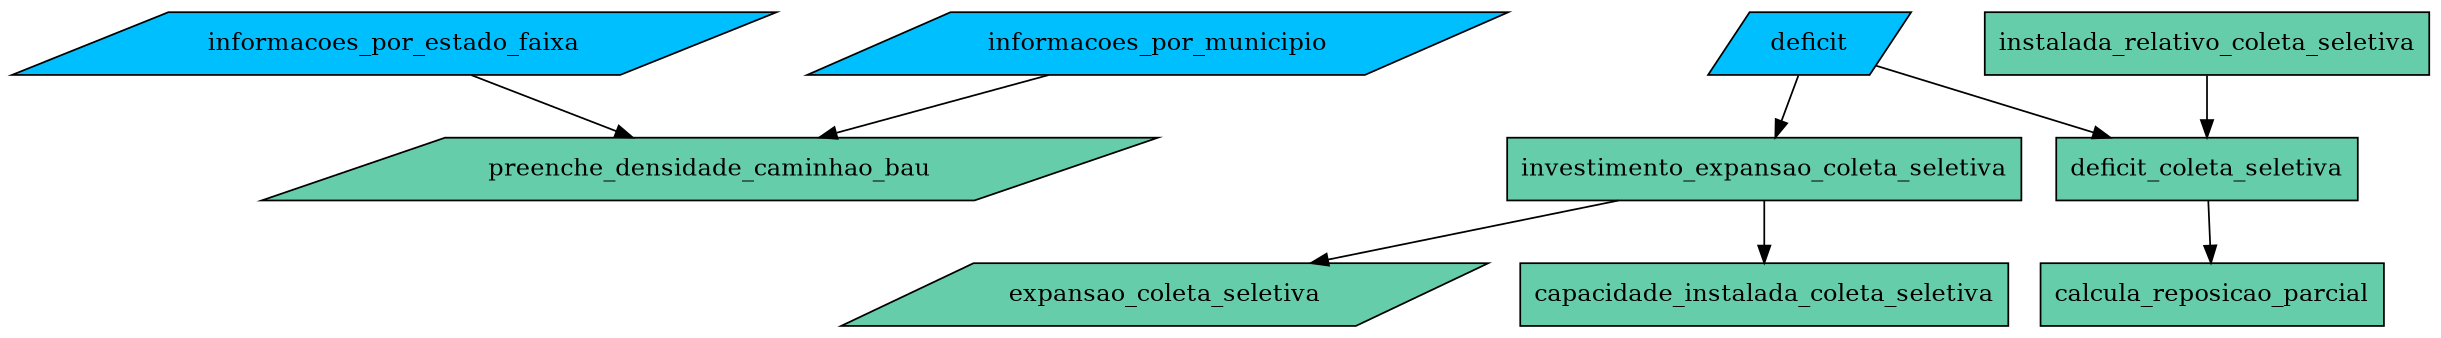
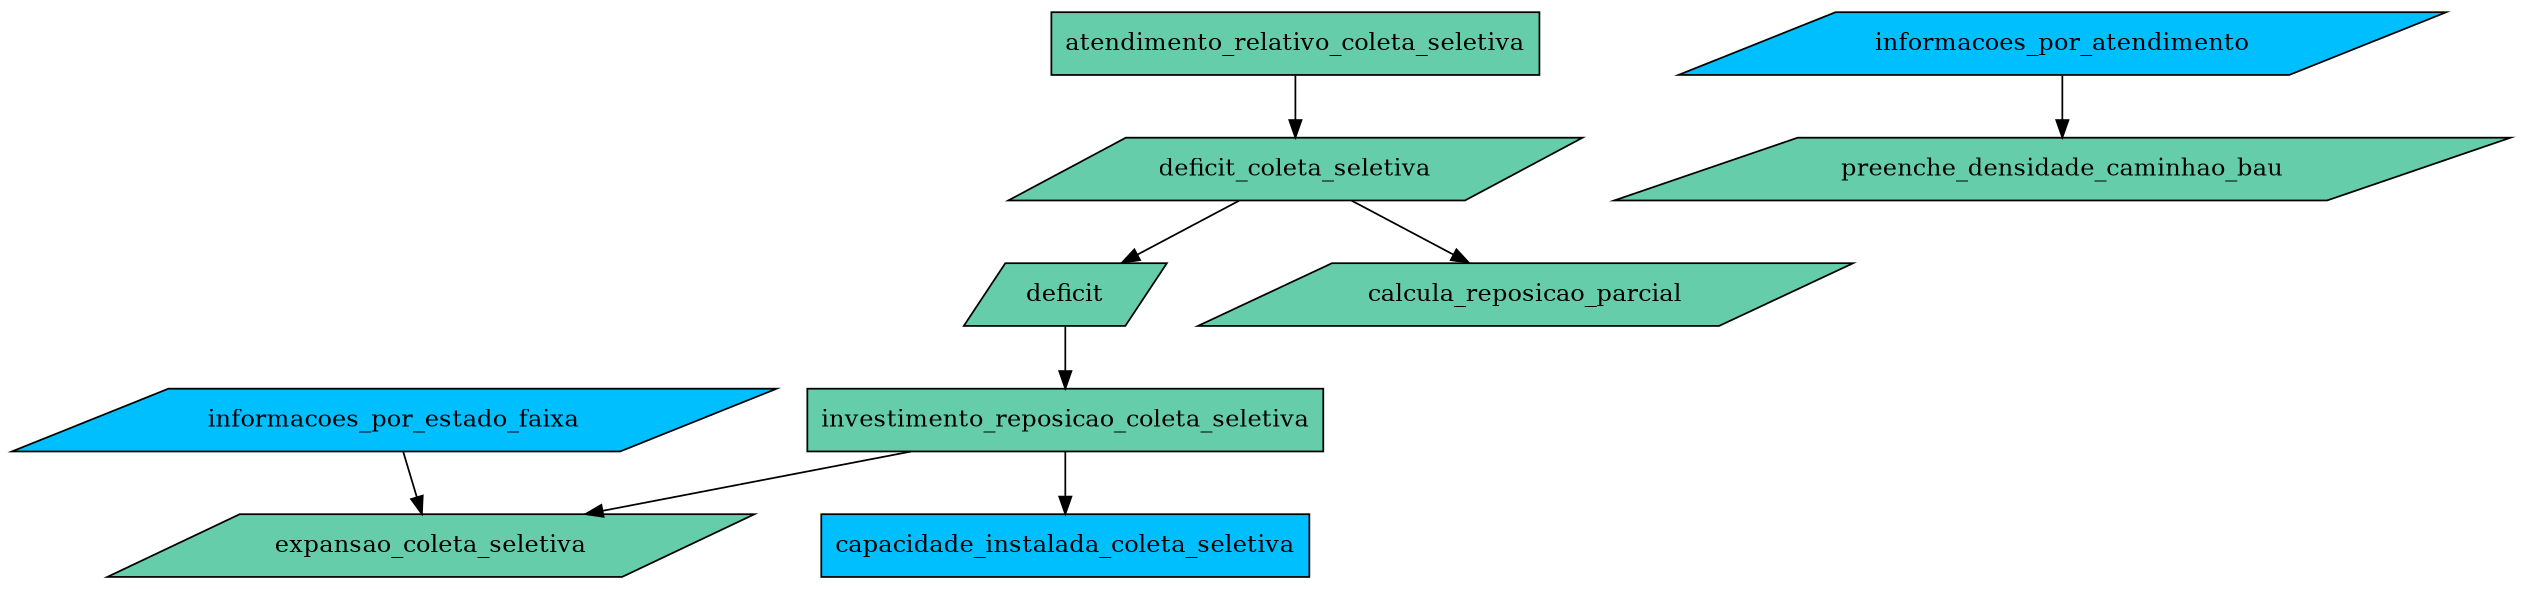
(1158, 44) -> (2062, 44)
(1810, 44) -> (1065, 295)
(2207, 44) -> (1295, 44)
(1985, 99) -> (1188, 228)
(544, 103) -> (410, 475)
(1764, 169) -> (1065, 420)
(2207, 169) -> (1295, 169)
(1764, 295) -> (1065, 546)
(2212, 295) -> (1525, 295)
